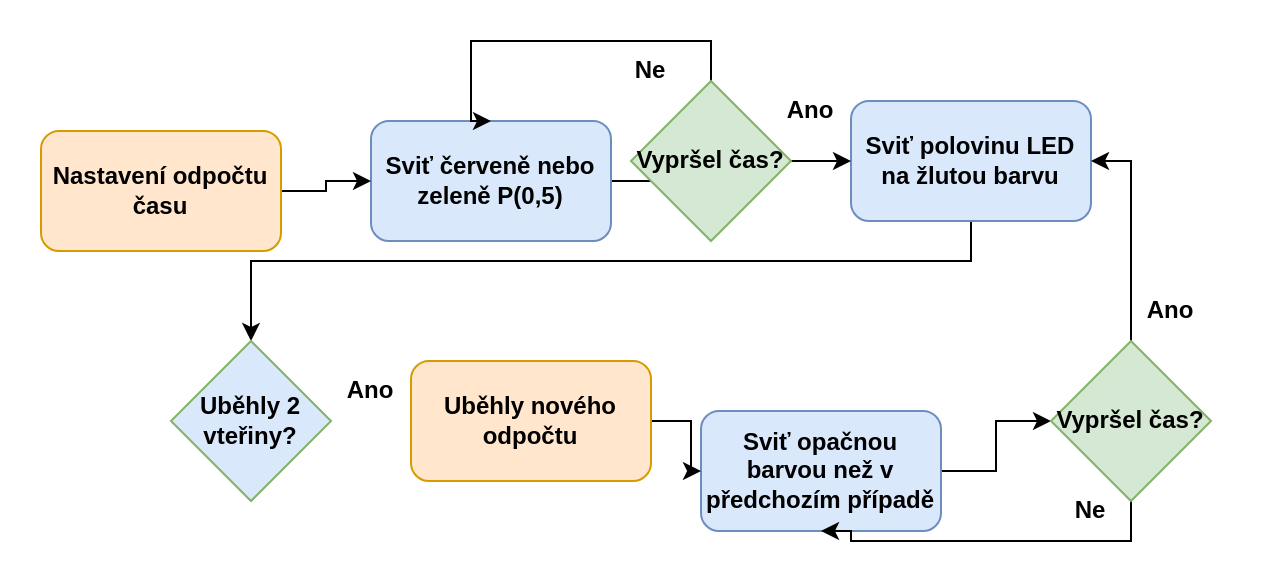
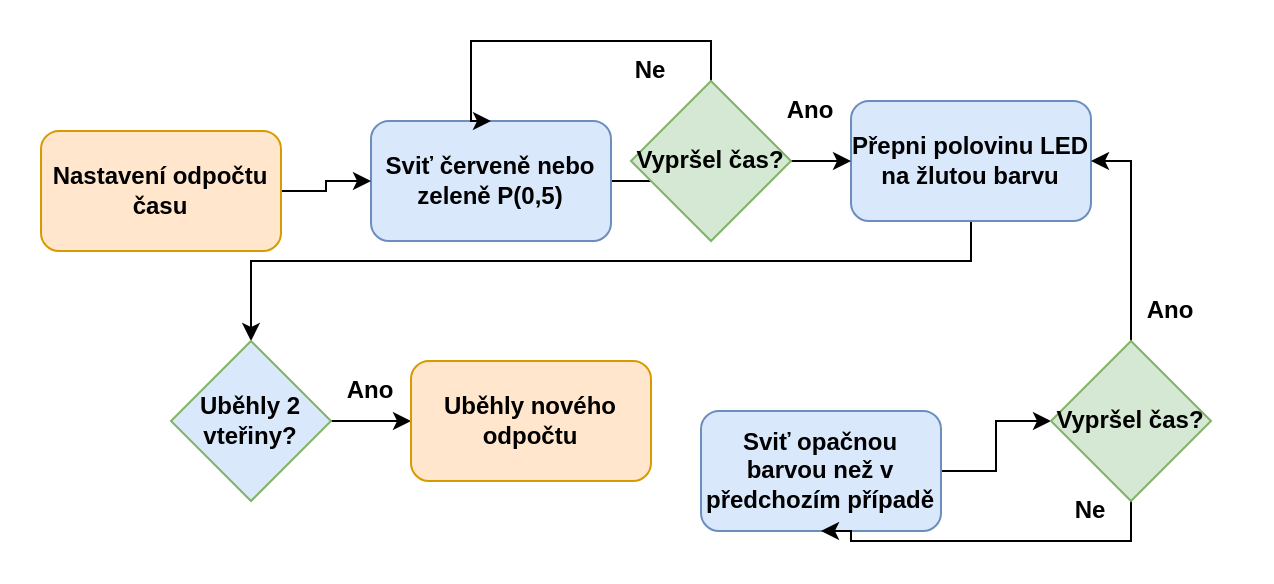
(971, 161) -> (971, 161)
none -> (364, 421)
(691, 427) -> none
